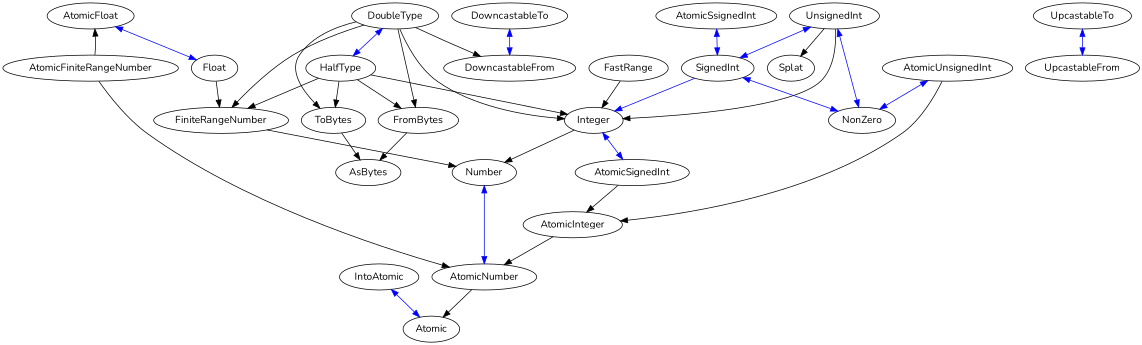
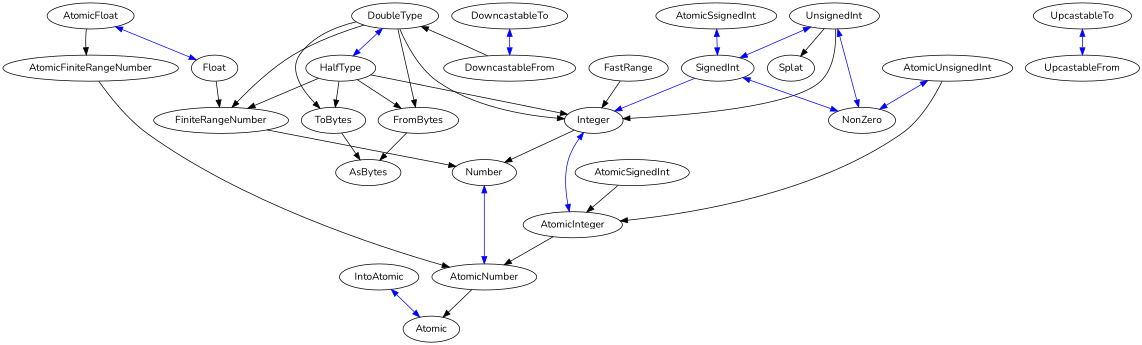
(445, 41) -> (458, 42)
(95, 46) -> (86, 38)
(613, 146) -> (566, 170)
